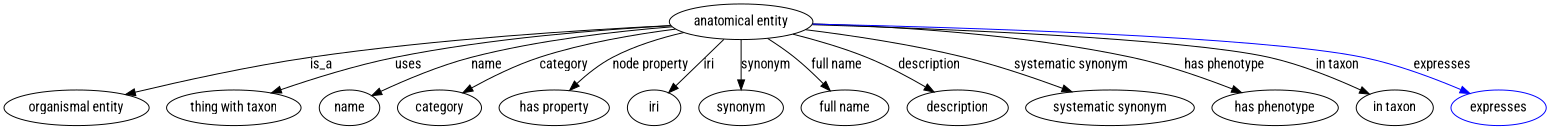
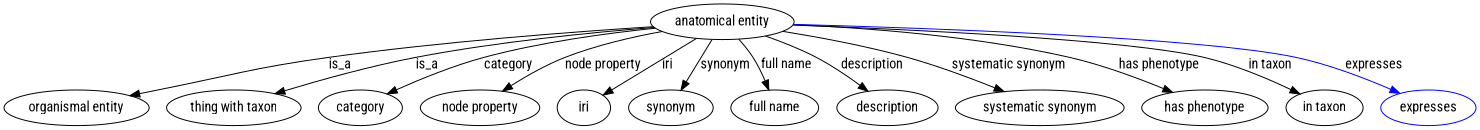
(409, 65) -> (427, 65)
(350, 108) -> none
(554, 108) -> (480, 108)
